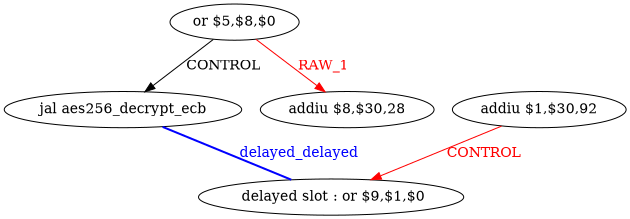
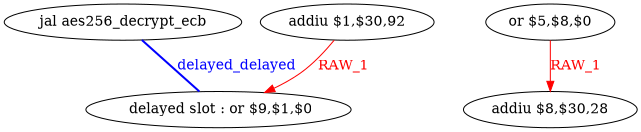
(183, 63) -> none
(484, 153) -> (344, 66)
